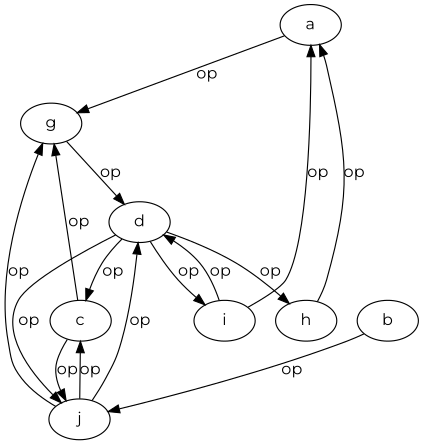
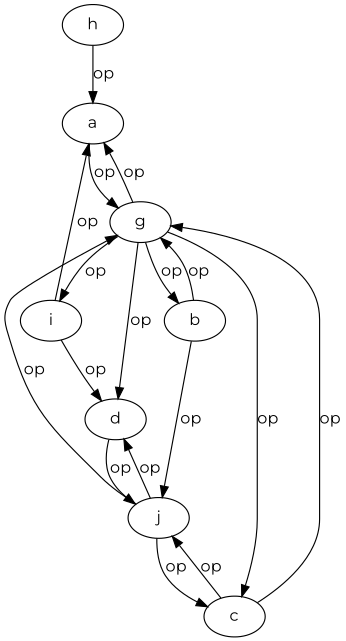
none -> (122, 177)
(227, 258) -> none
(103, 262) -> (257, 387)
none -> (156, 270)
(171, 271) -> (88, 260)
none -> (186, 271)
